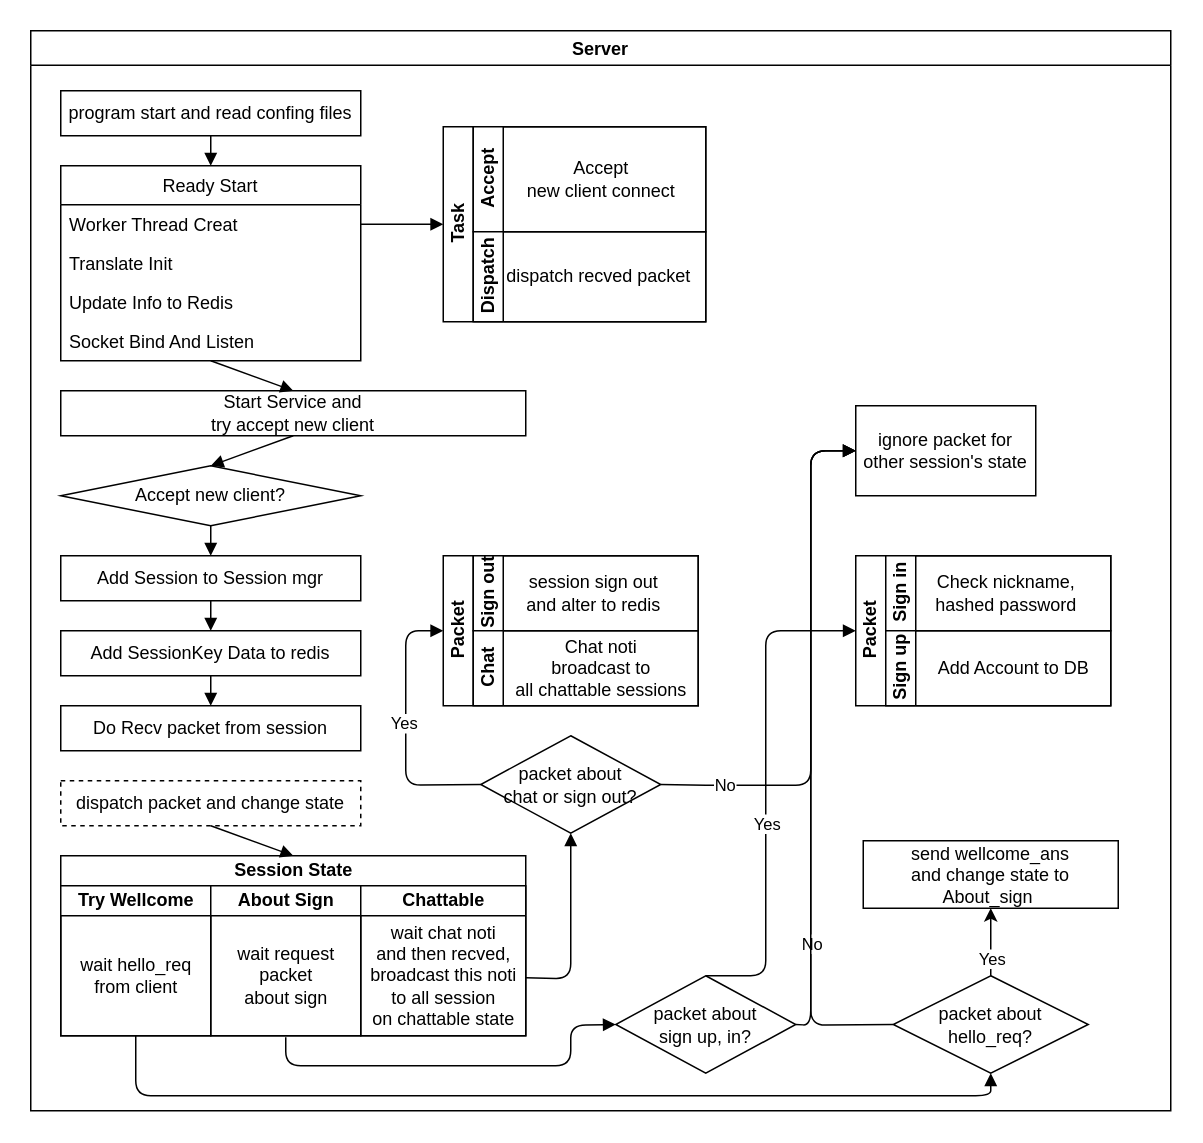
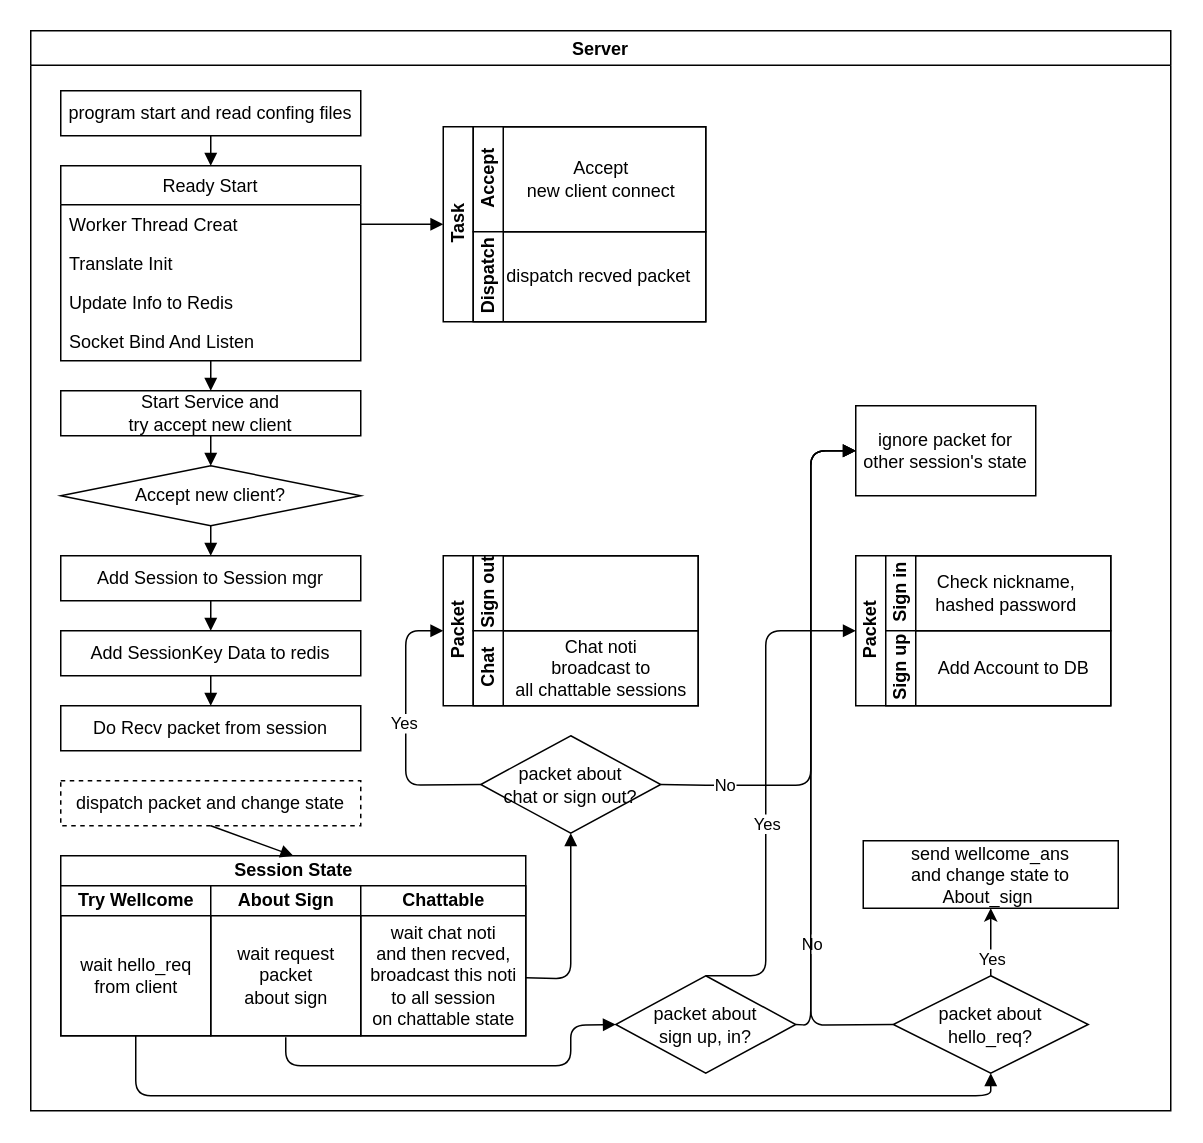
(293, 413) -> (211, 413)
(593, 593) -> none
